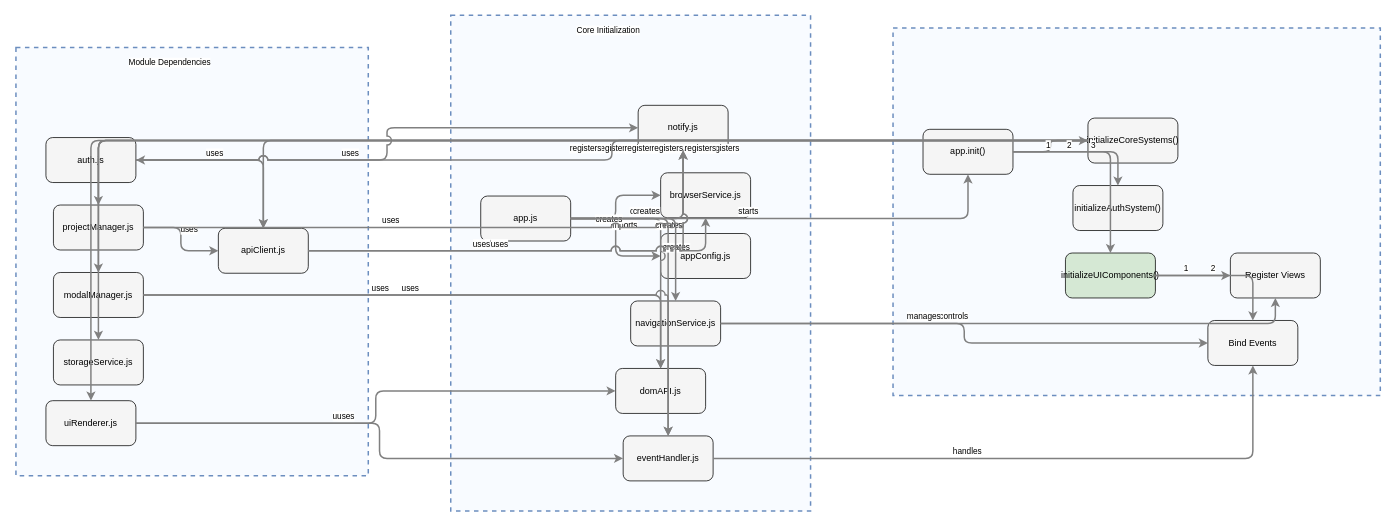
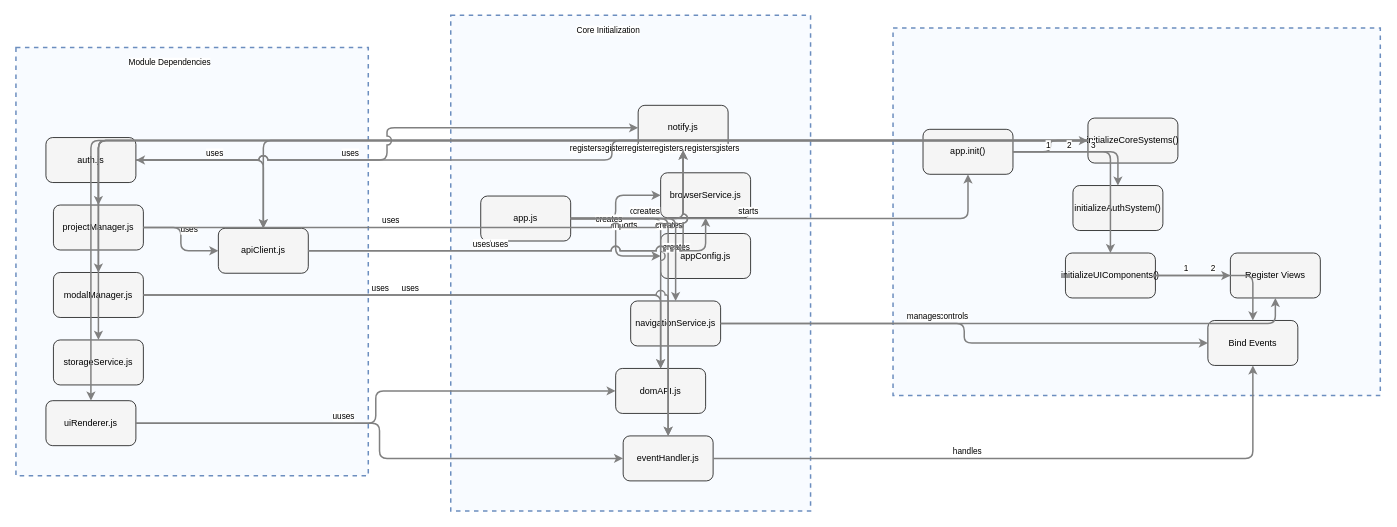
(1110, 276) -> (1110, 276)
